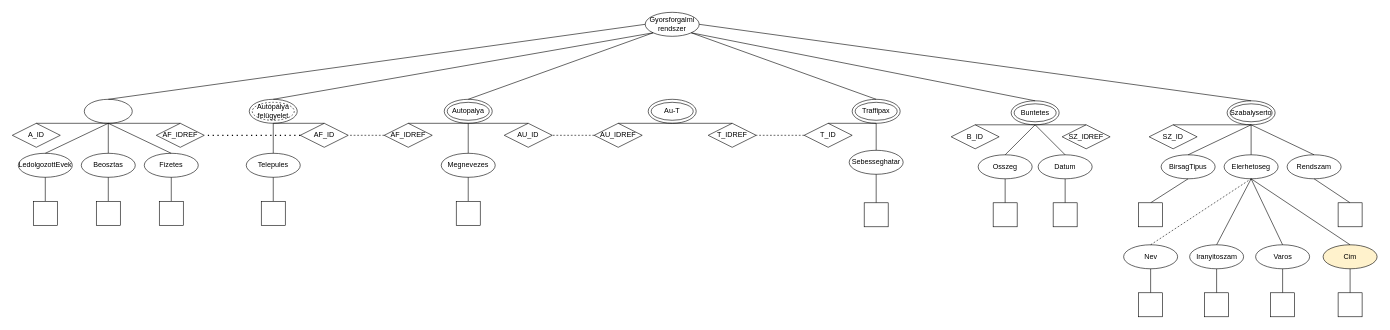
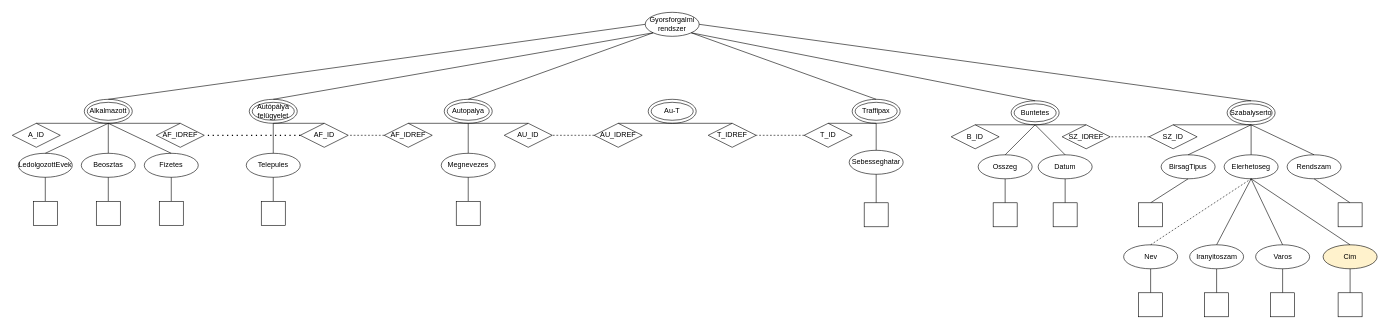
none -> (108, 111)
(273, 111) -> (273, 111)
none -> (1130, 137)
